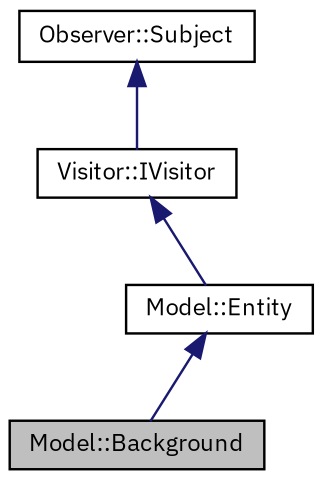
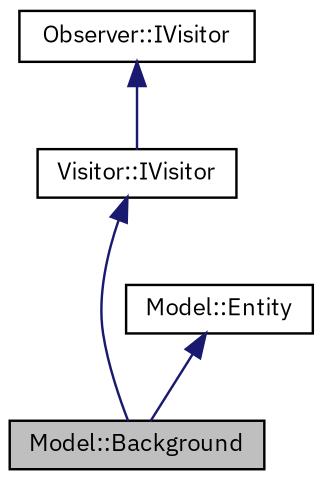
(137, 36) -> (137, 36)
(185, 252) -> (102, 322)
